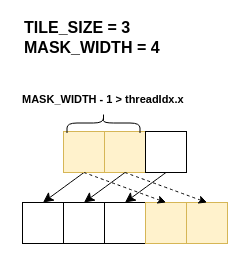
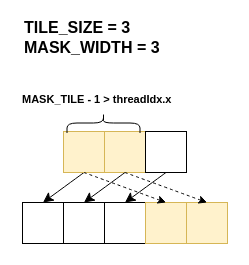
(83, 38) -> (83, 38)
(109, 98) -> (109, 98)
